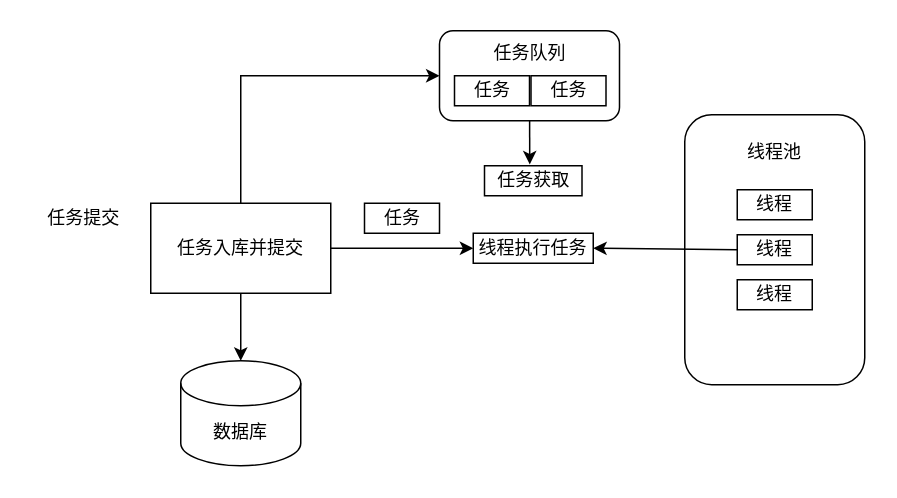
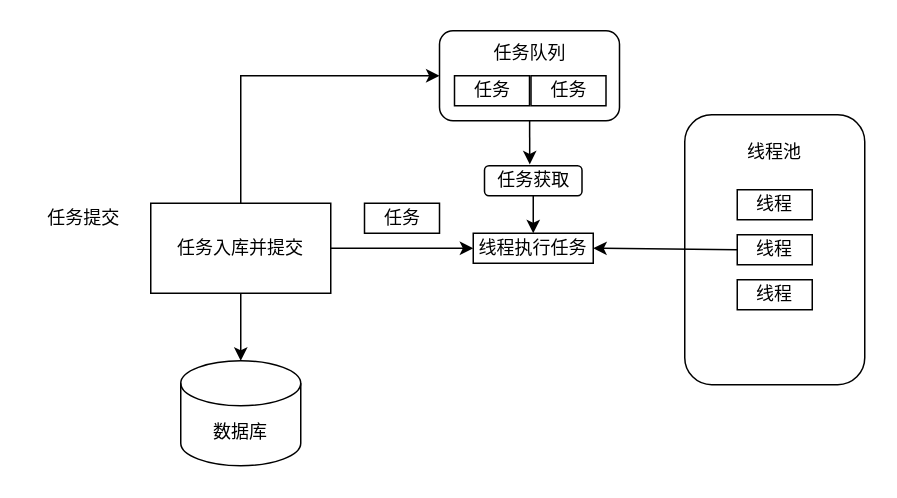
(533, 181) -> (533, 181)
none -> (533, 209)
